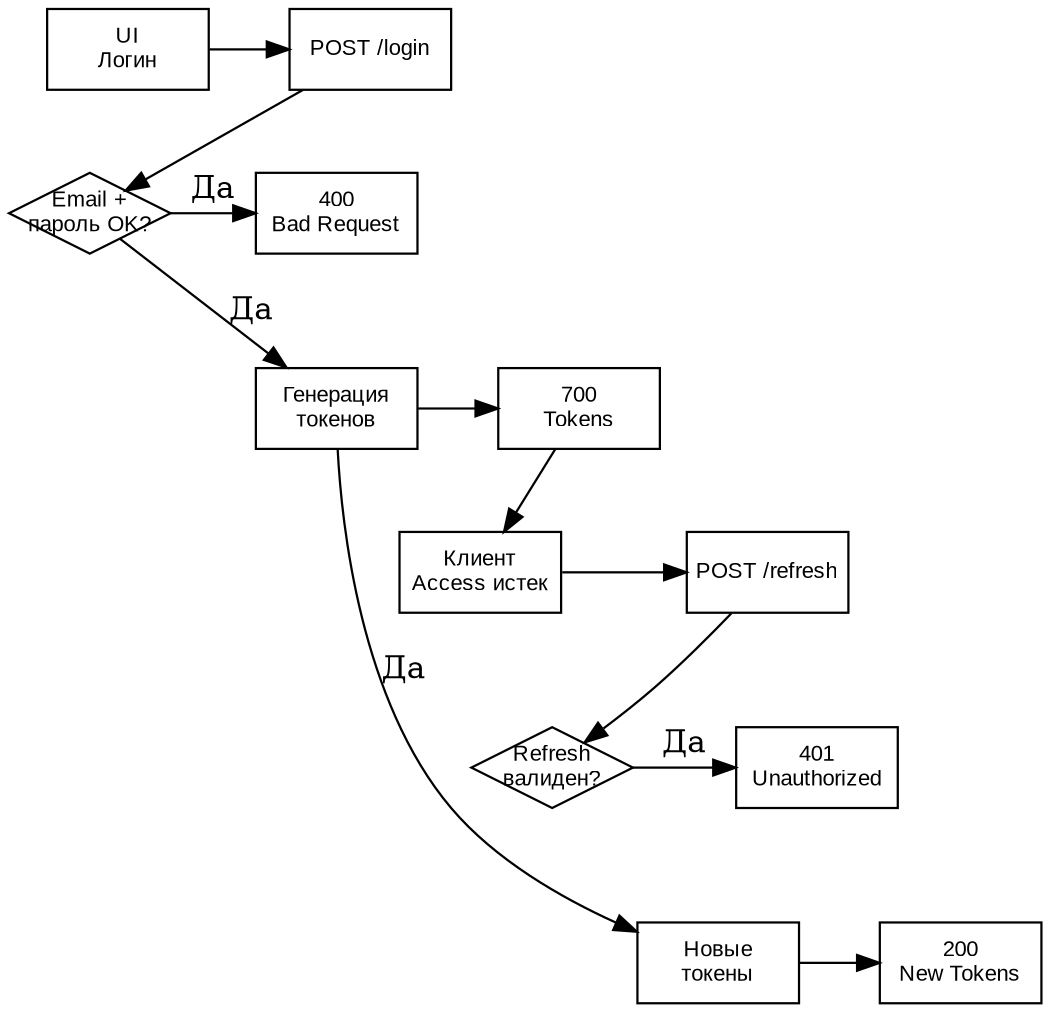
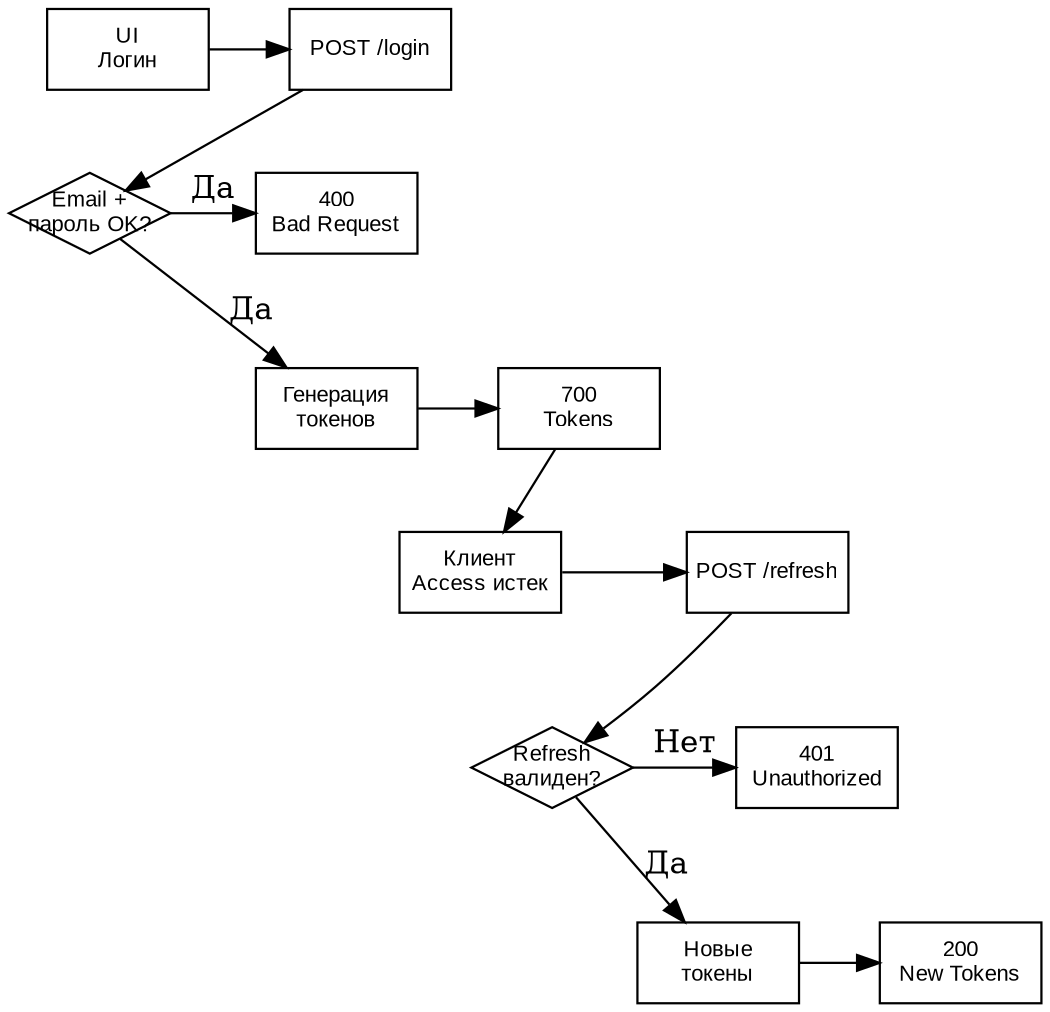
(403, 732) -> (623, 851)
(685, 744) -> (685, 744)
